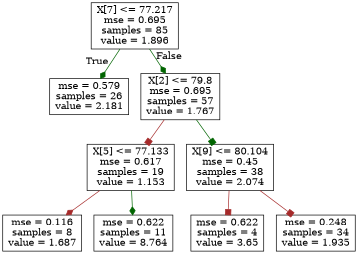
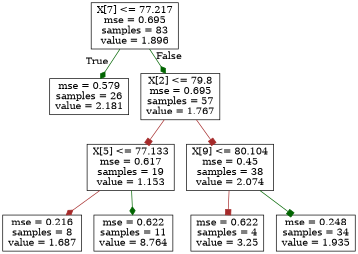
(135, 26) -> (135, 26)
(203, 129) -> (203, 129)
(273, 201) -> (273, 201)
(42, 233) -> (42, 233)
(227, 233) -> (227, 233)
